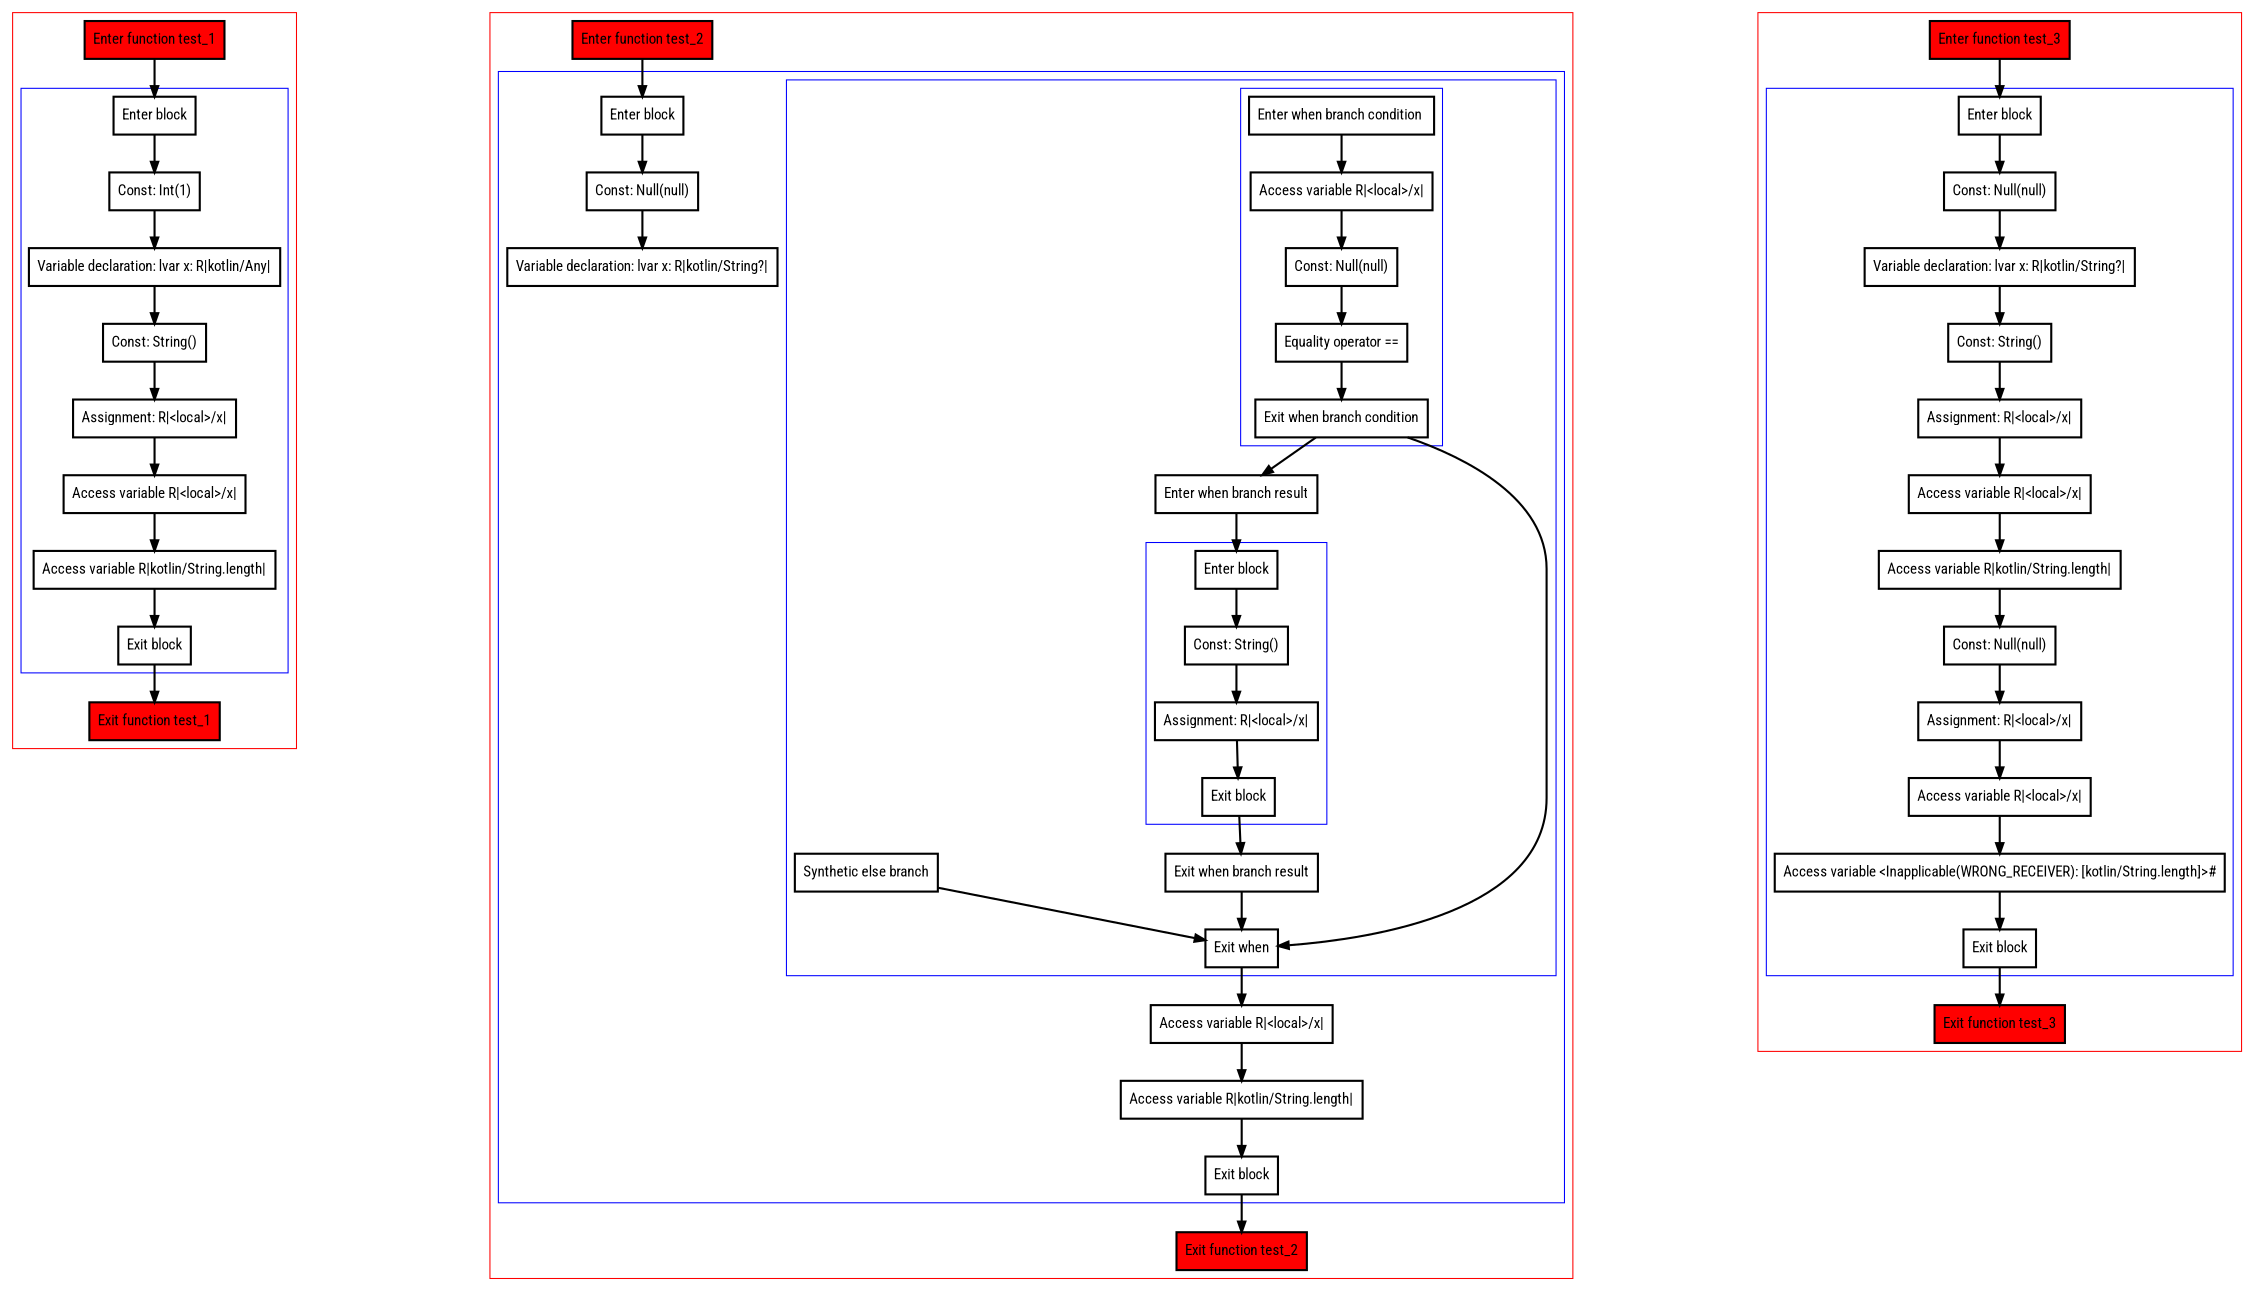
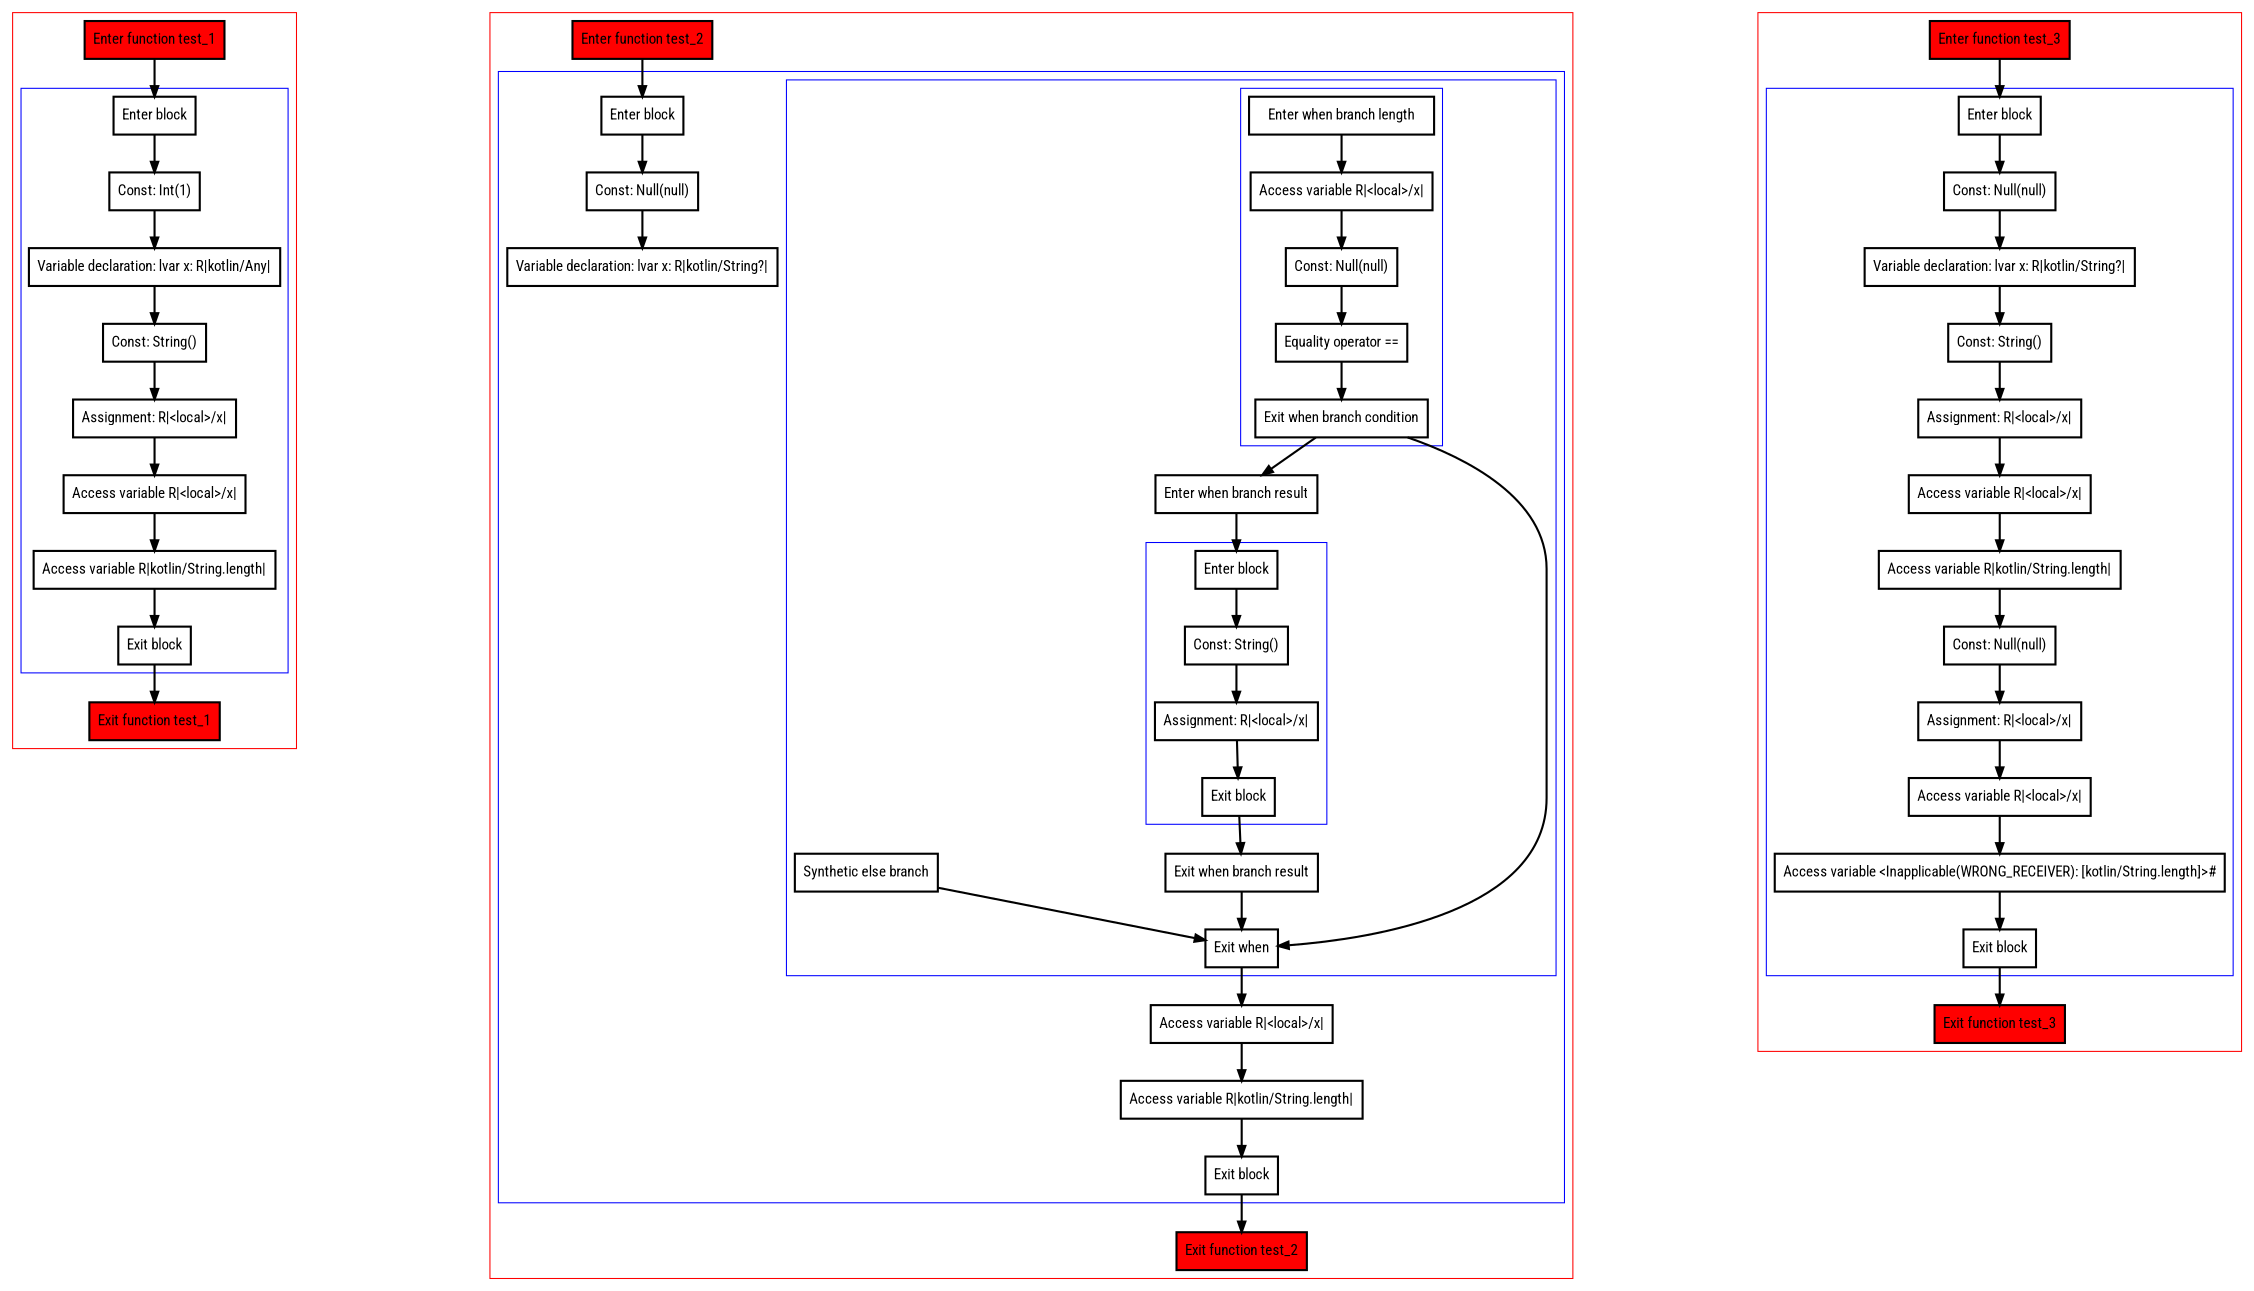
(1342, 116) -> (1342, 116)
